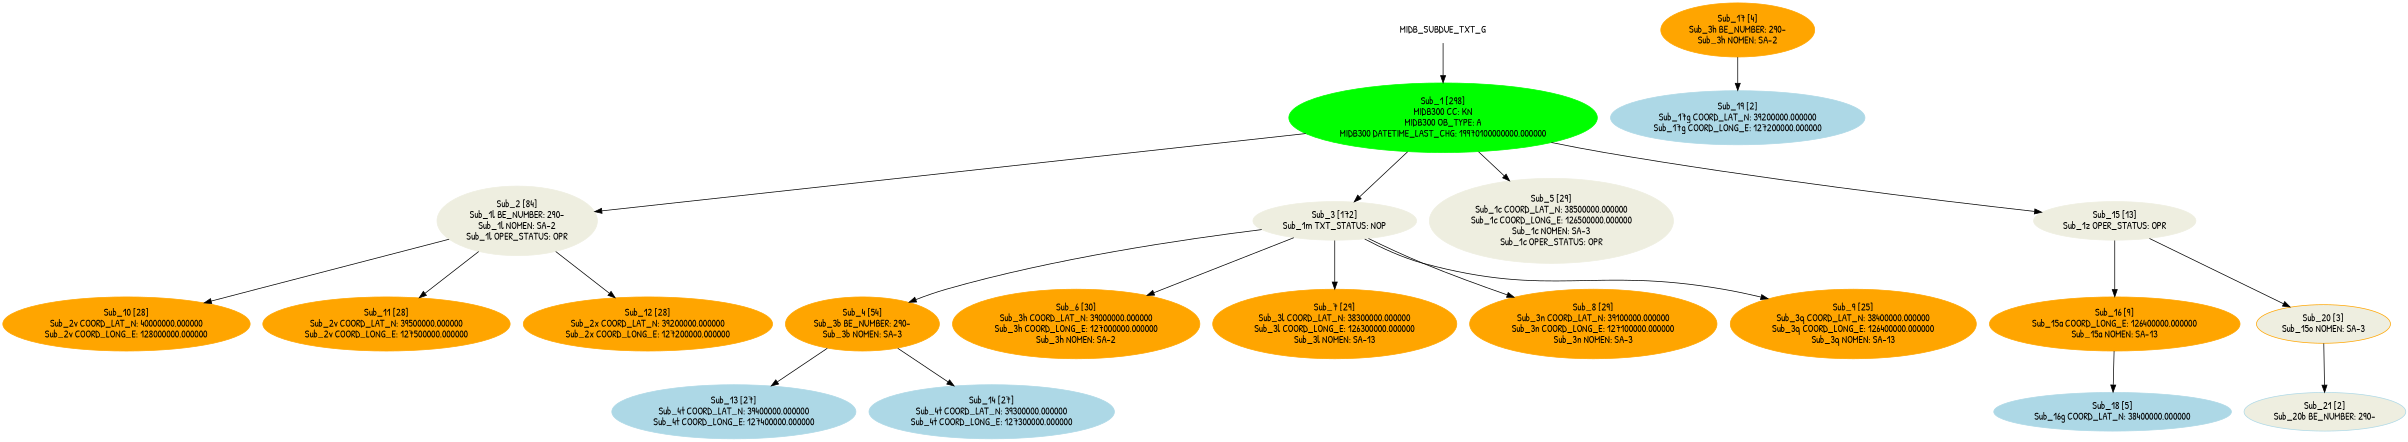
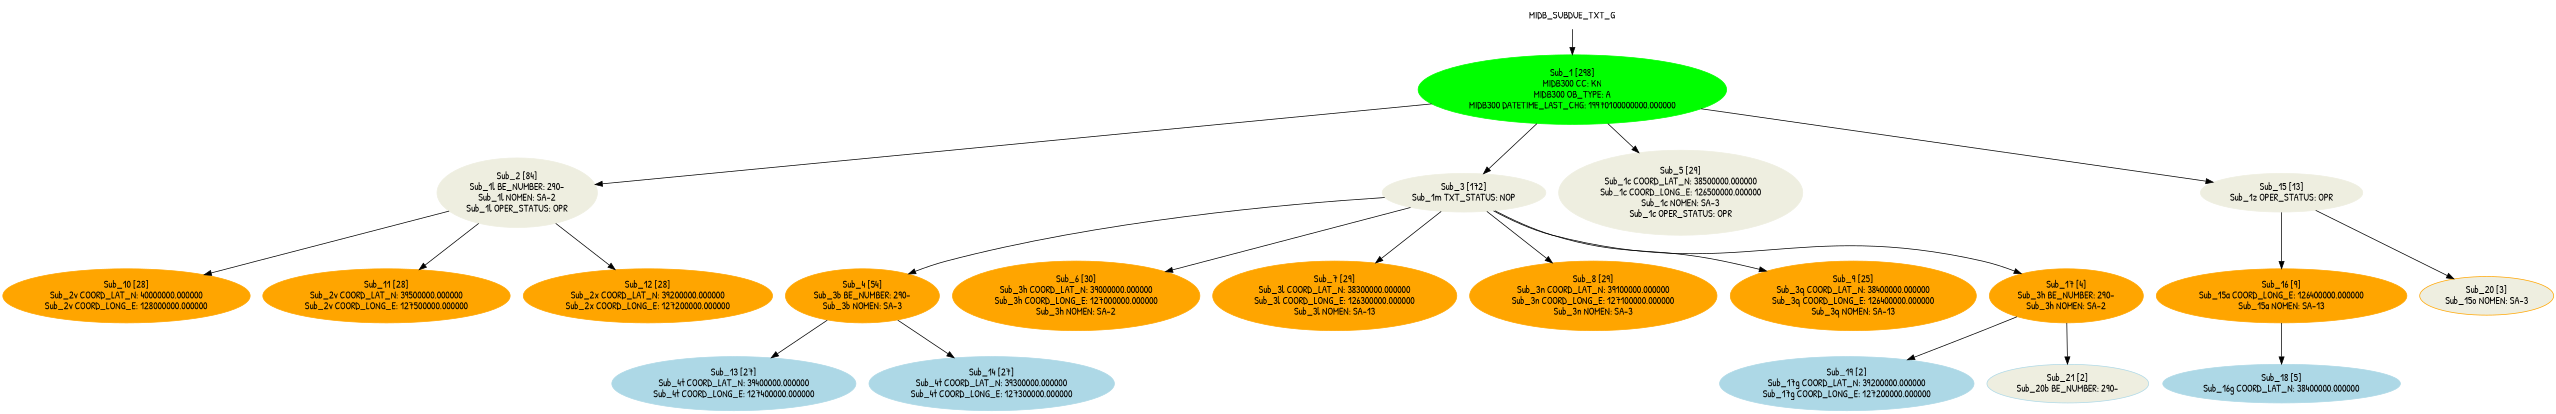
none -> (1752, 251)
(2324, 364) -> (2067, 340)
